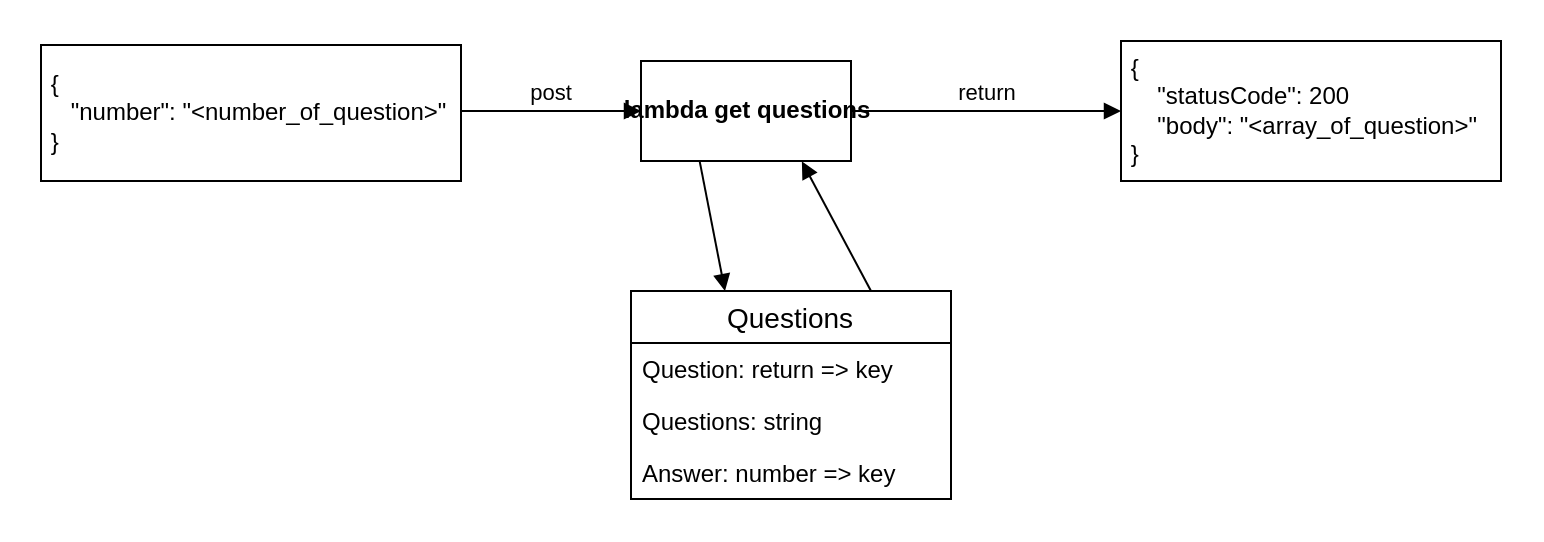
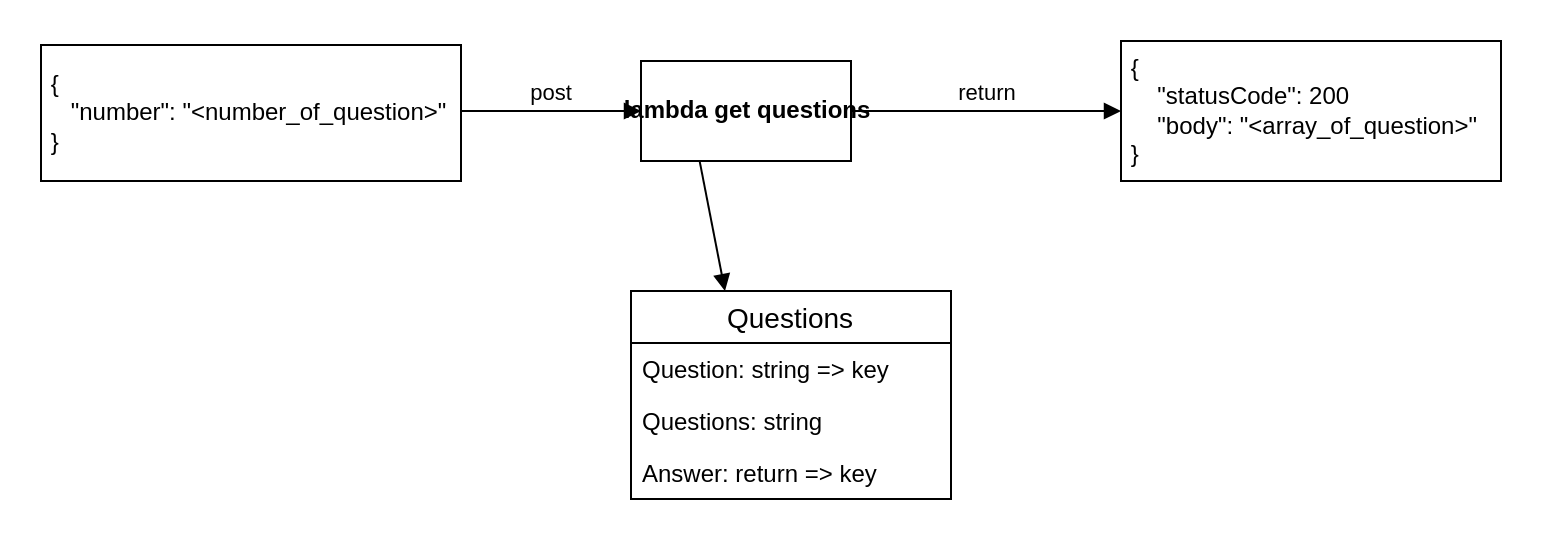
(840, 233) -> none
(781, 370) -> (778, 370)
(771, 474) -> (771, 474)
